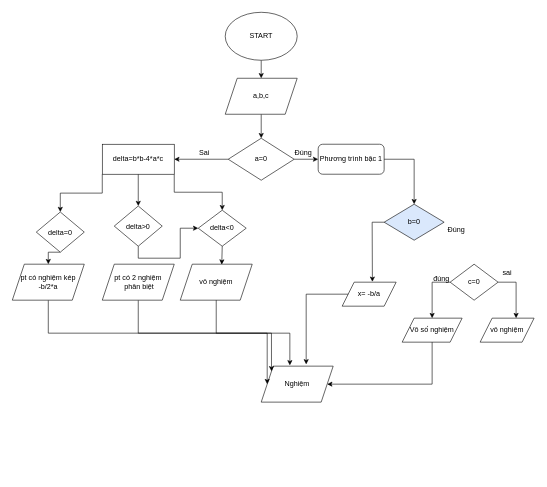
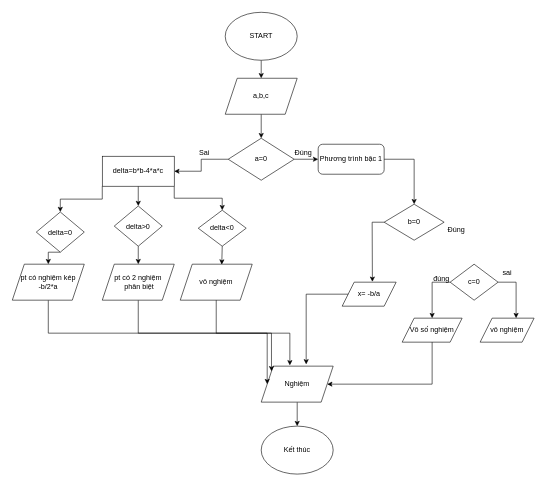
(138, 159) -> (138, 171)
(414, 222) -> (414, 222)
(139, 258) -> (138, 258)
none -> (297, 420)
none -> (297, 450)
